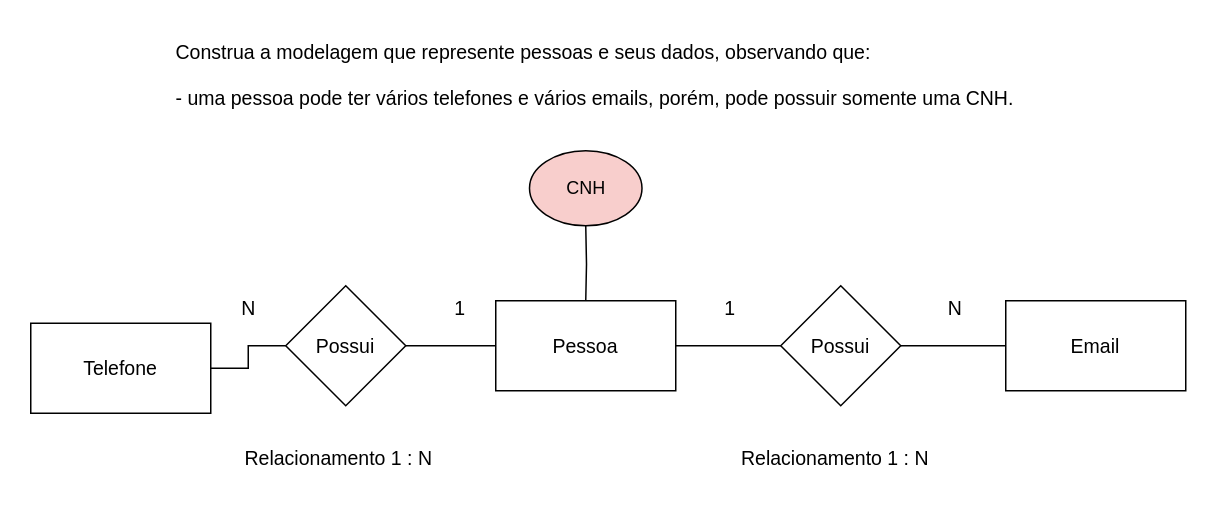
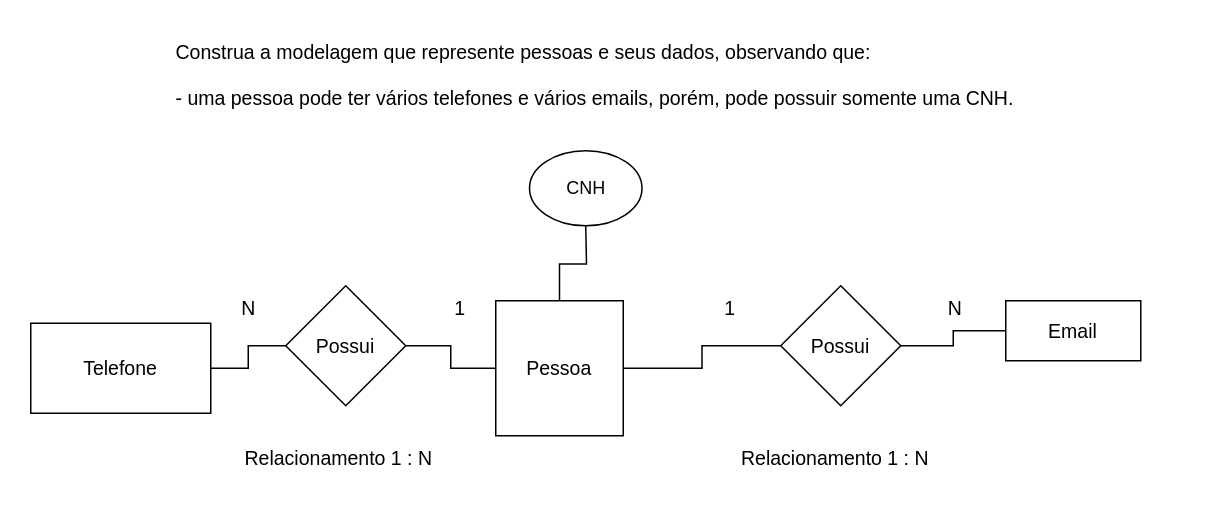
(586, 188) -> (586, 188)
(586, 346) -> (560, 368)
(1096, 346) -> (1073, 331)
